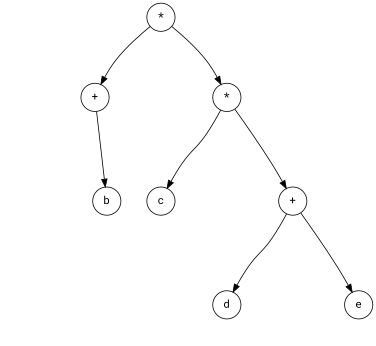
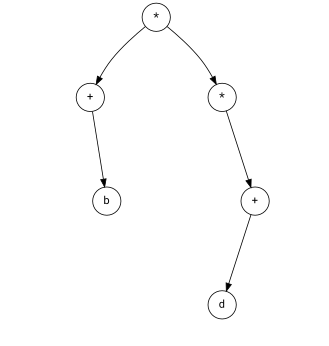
(161, 201) -> none
(359, 305) -> none
